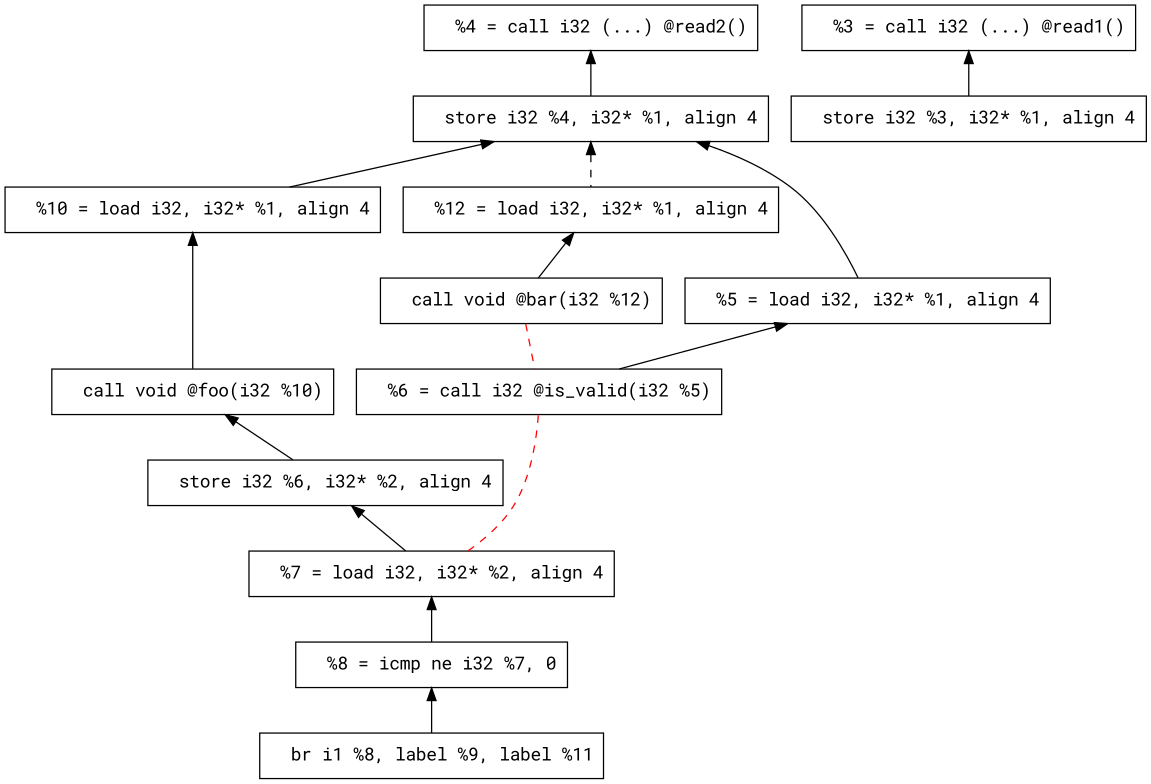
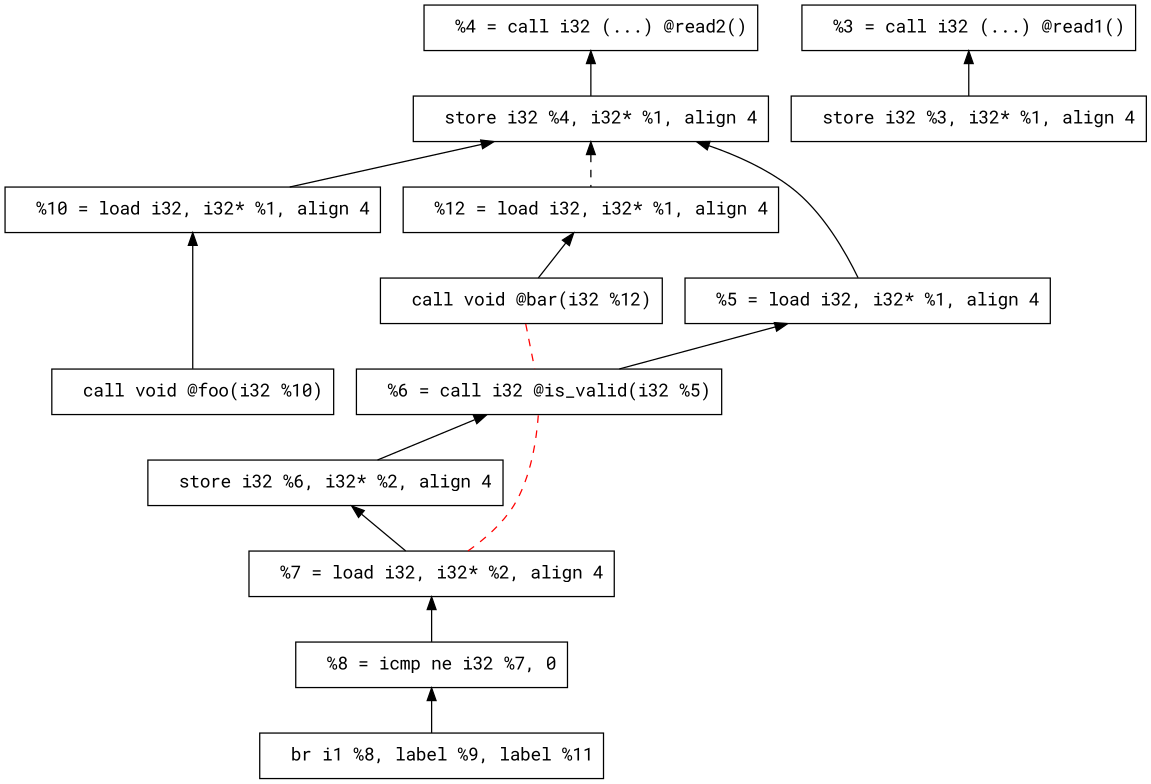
(264, 441) -> (426, 440)
